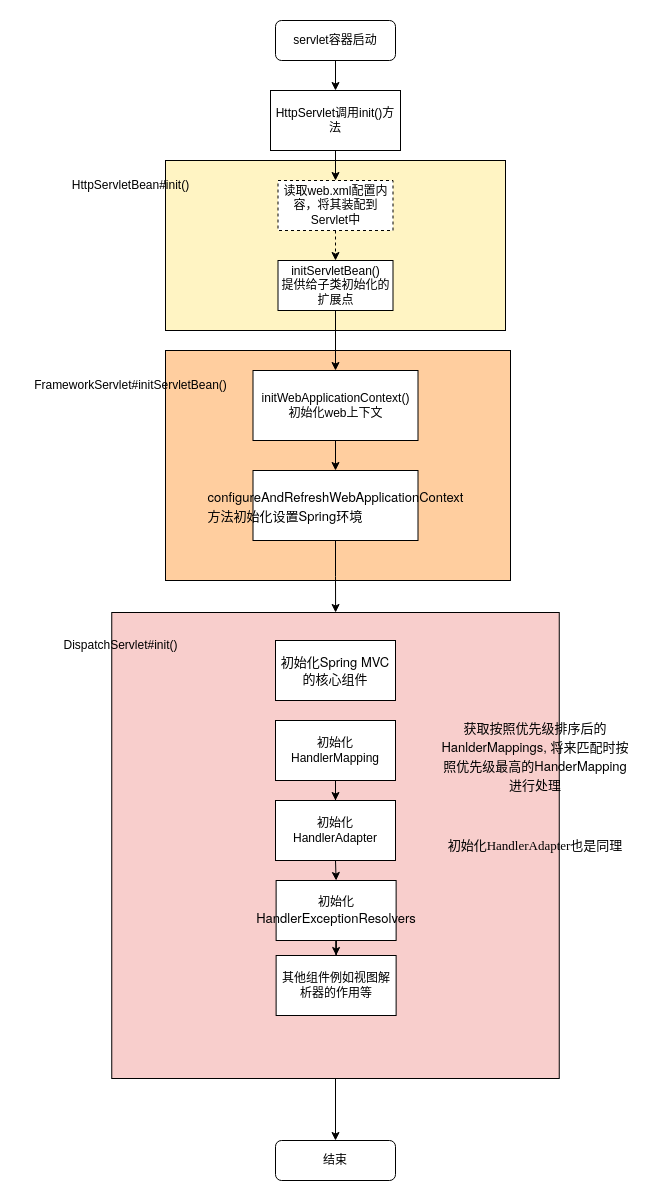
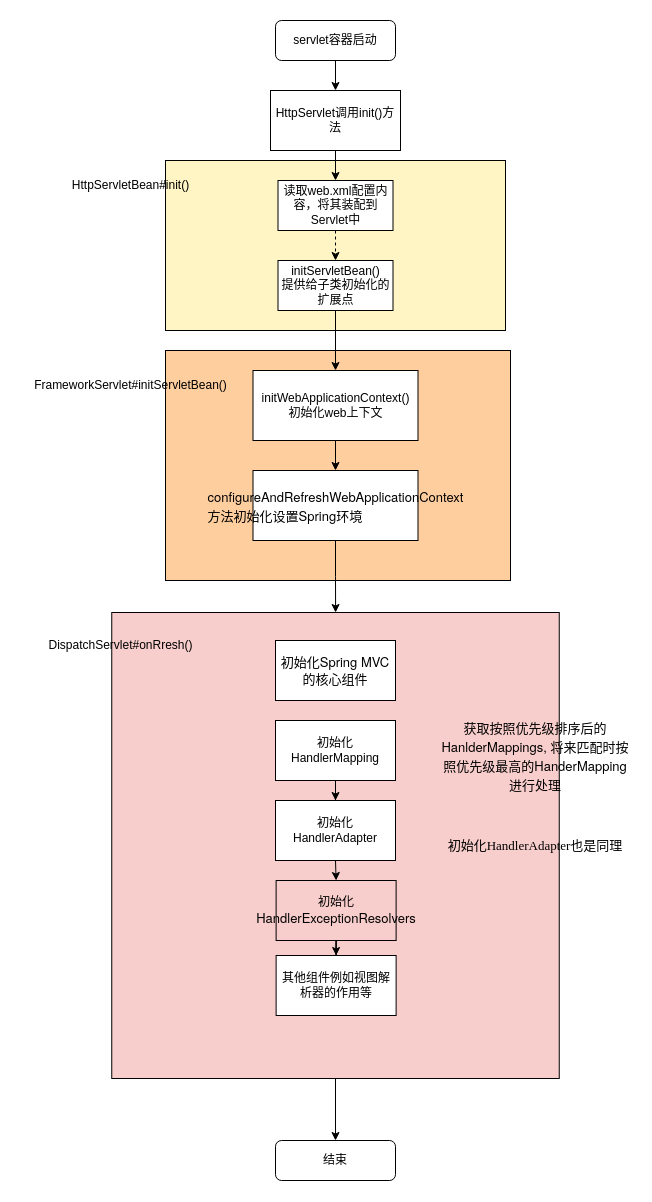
(336, 206) -> (336, 206)
(121, 646) -> (121, 646)
(336, 911) -> (336, 911)
